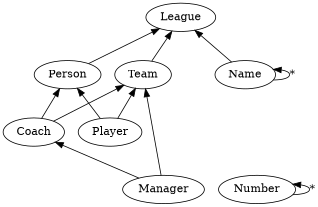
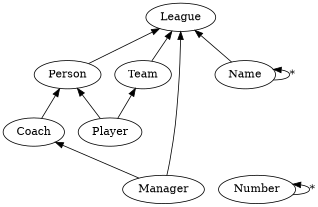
(84, 106) -> none
(154, 136) -> (177, 108)
